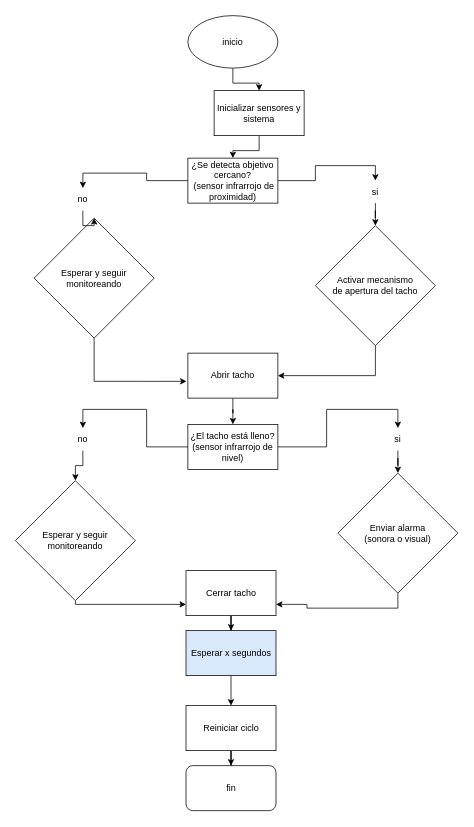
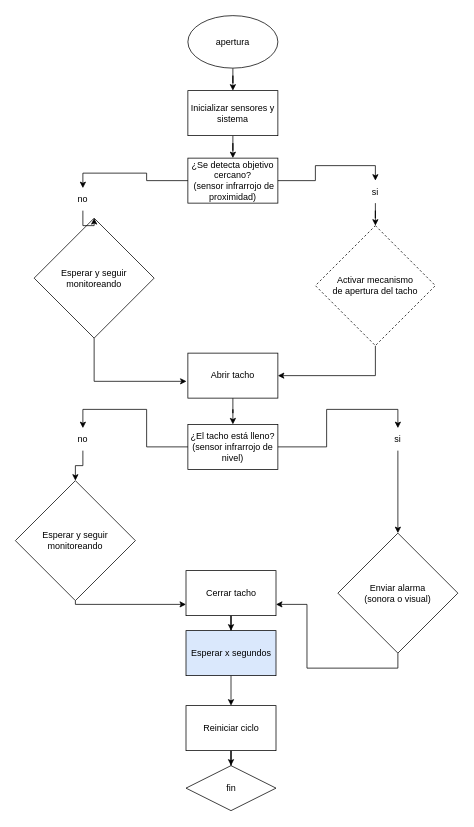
(233, 42) -> (233, 42)
(259, 113) -> (233, 113)
(375, 285) -> (375, 285)
(398, 533) -> (398, 593)
(231, 788) -> (231, 788)
